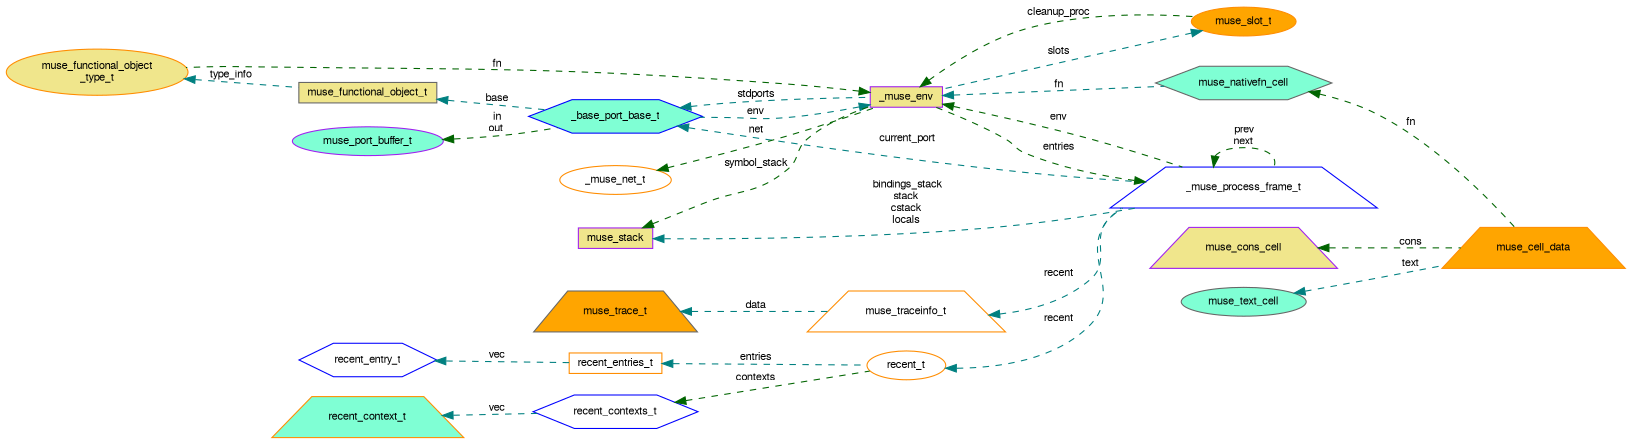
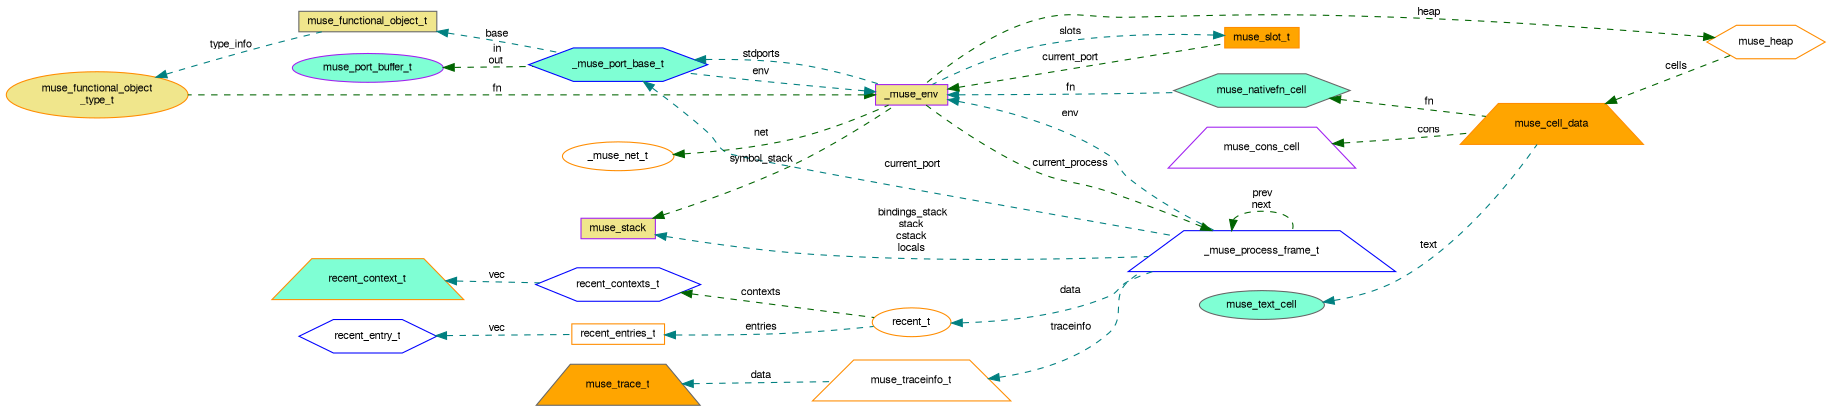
(1058, 12) -> (1070, 58)
(1244, 22) -> (1262, 38)
none -> (1766, 42)
(616, 116) -> (618, 65)
(1069, 133) -> (1096, 148)
(1058, 147) -> (1070, 163)
(1244, 248) -> (1262, 148)
(1058, 273) -> (1070, 327)
(1058, 318) -> (1070, 290)
